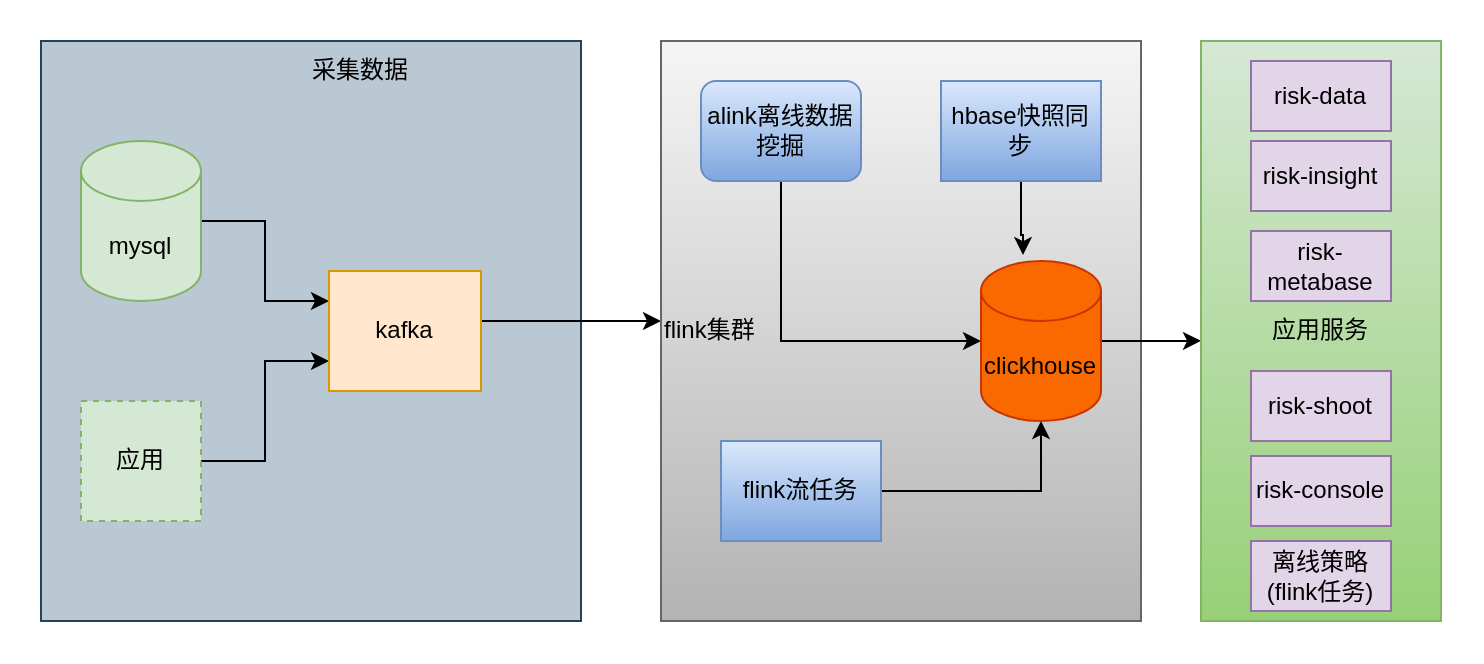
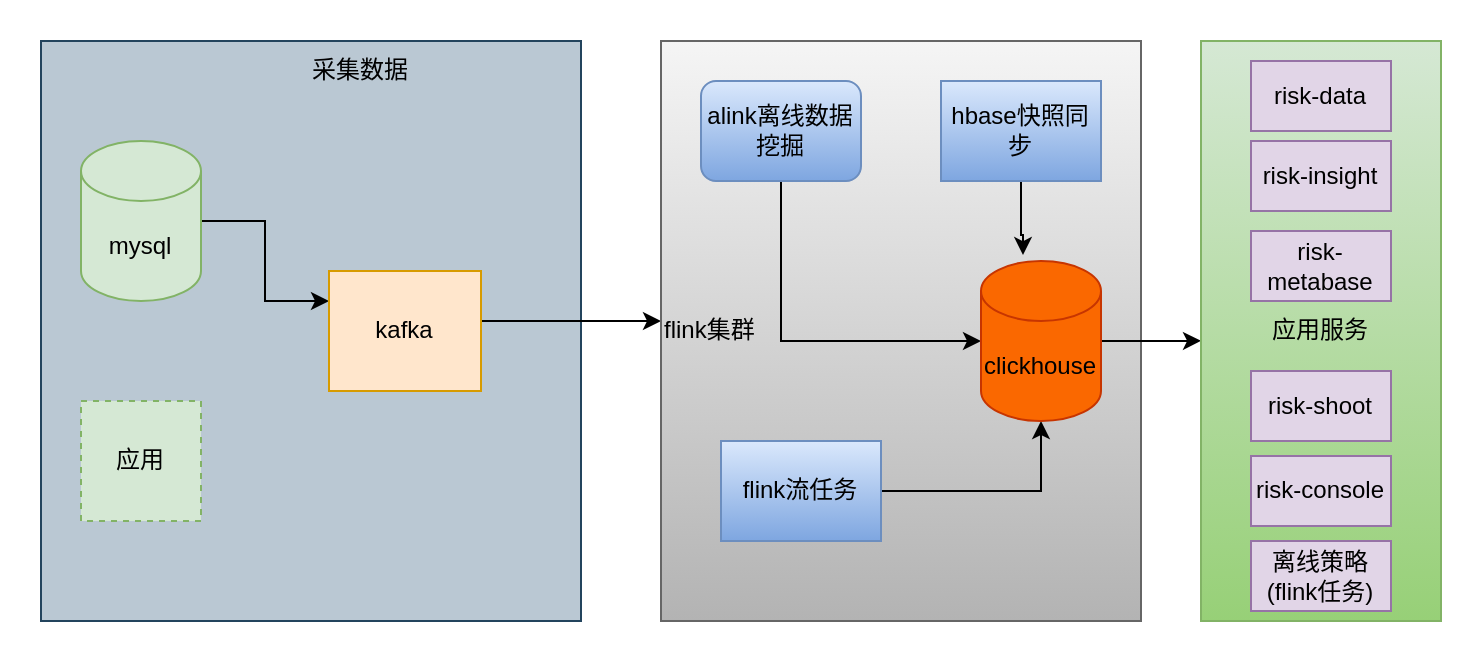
(265, 418) -> none
